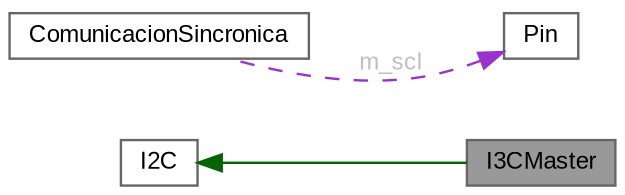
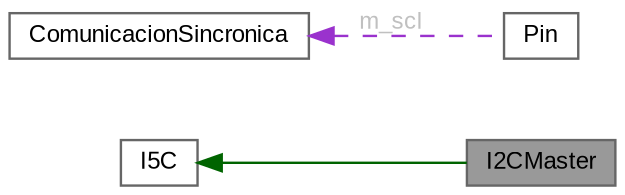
(356, 80) -> (419, 36)
(159, 163) -> (159, 163)
(541, 163) -> (541, 163)
